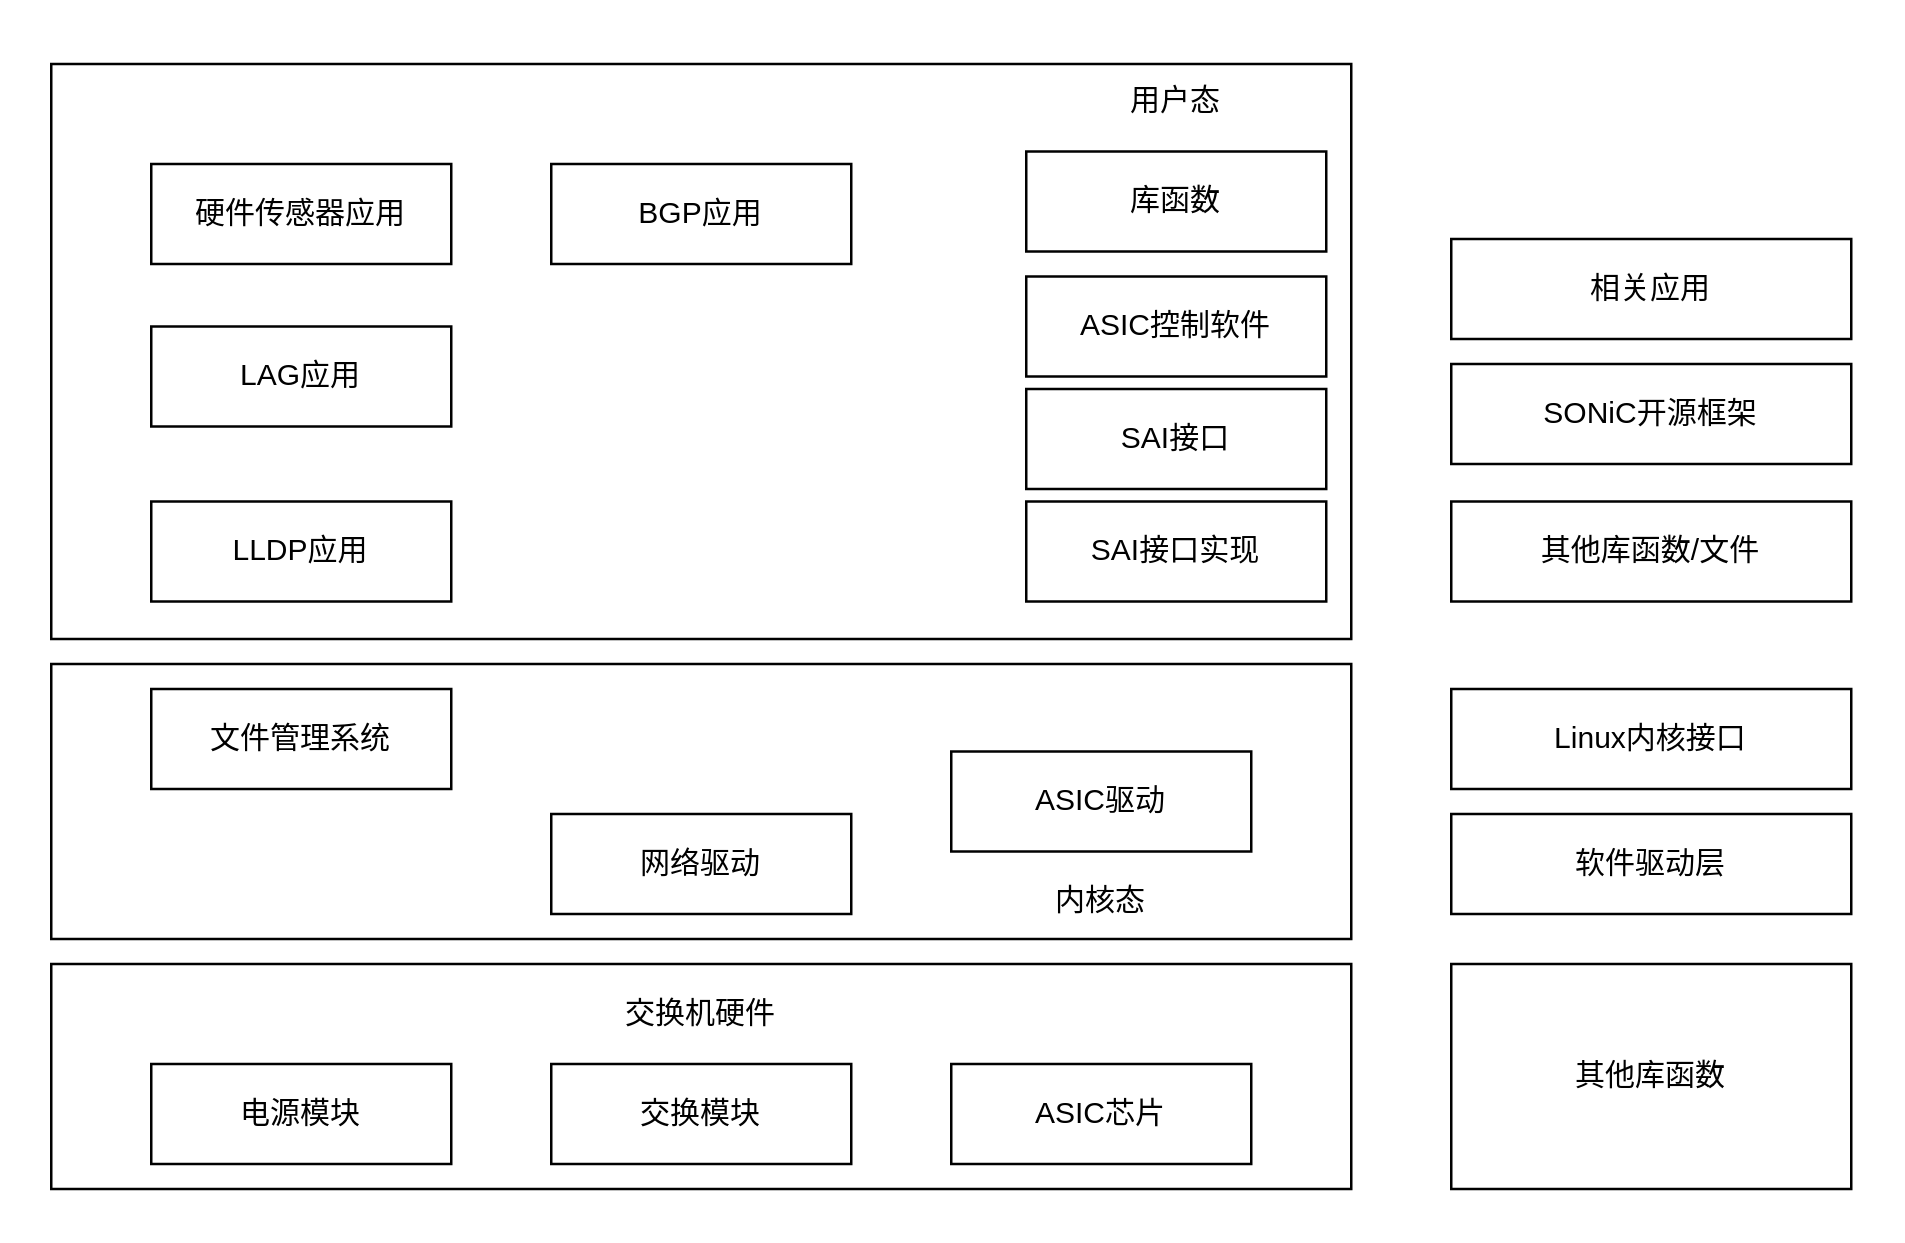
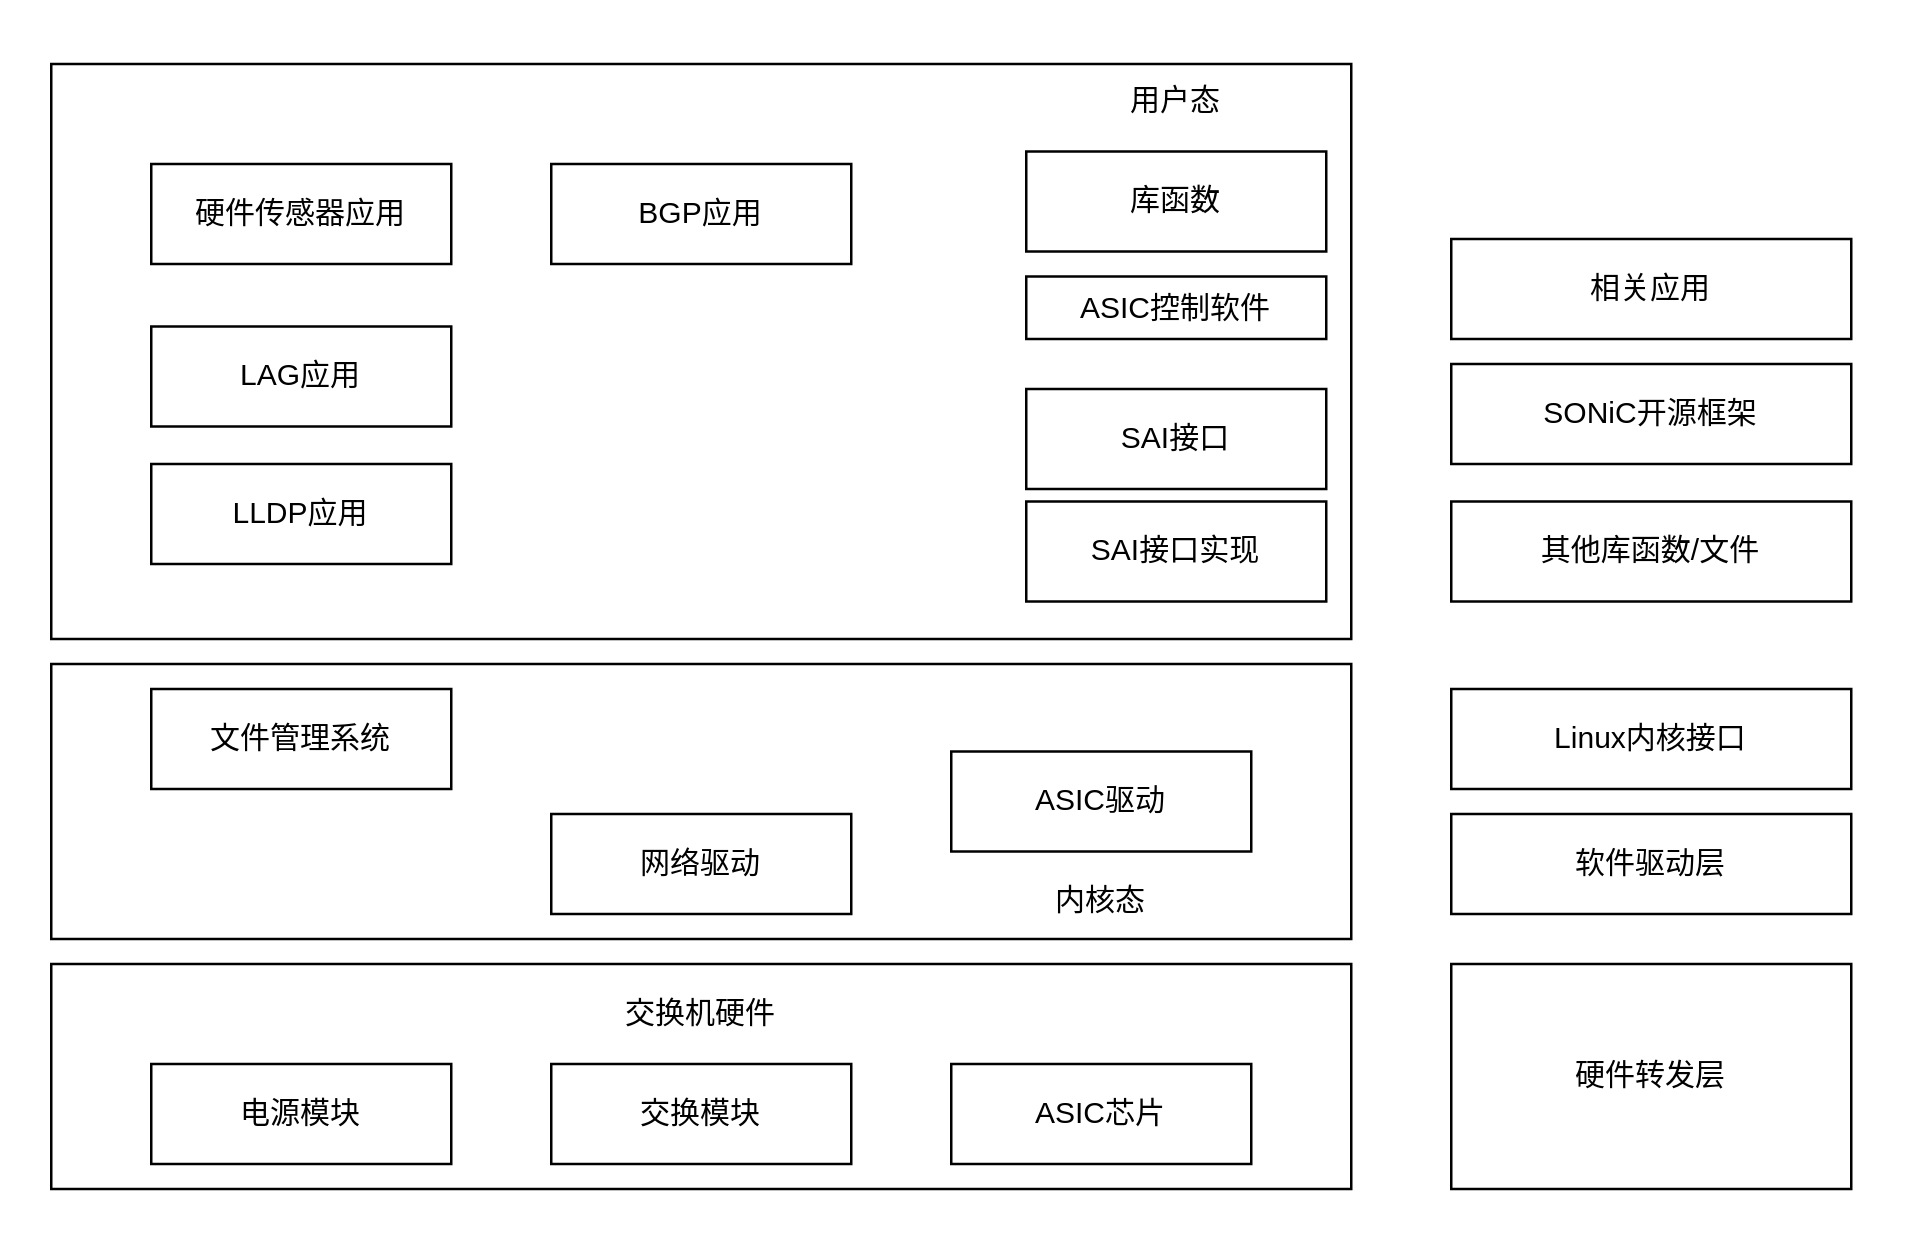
(1176, 326) -> (1176, 308)
(301, 551) -> (301, 514)
(1651, 1076) -> (1651, 1076)
